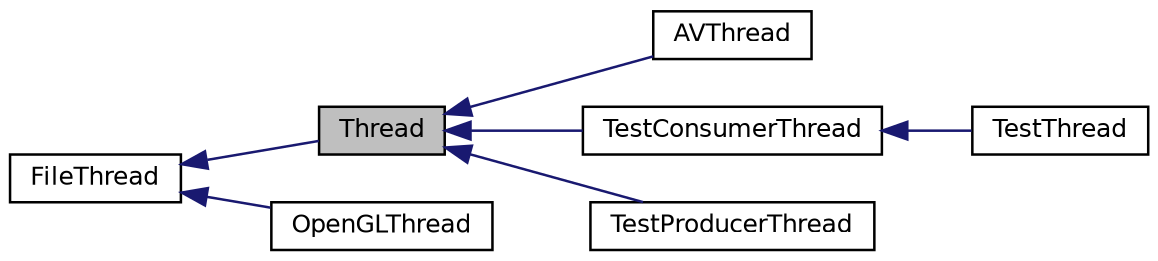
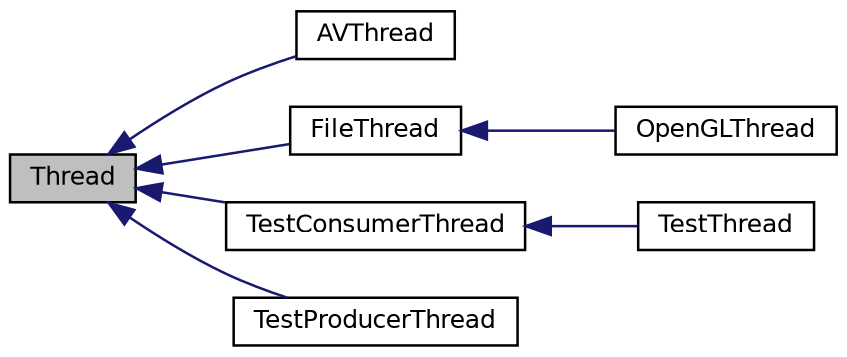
(263, 150) -> (226, 154)
